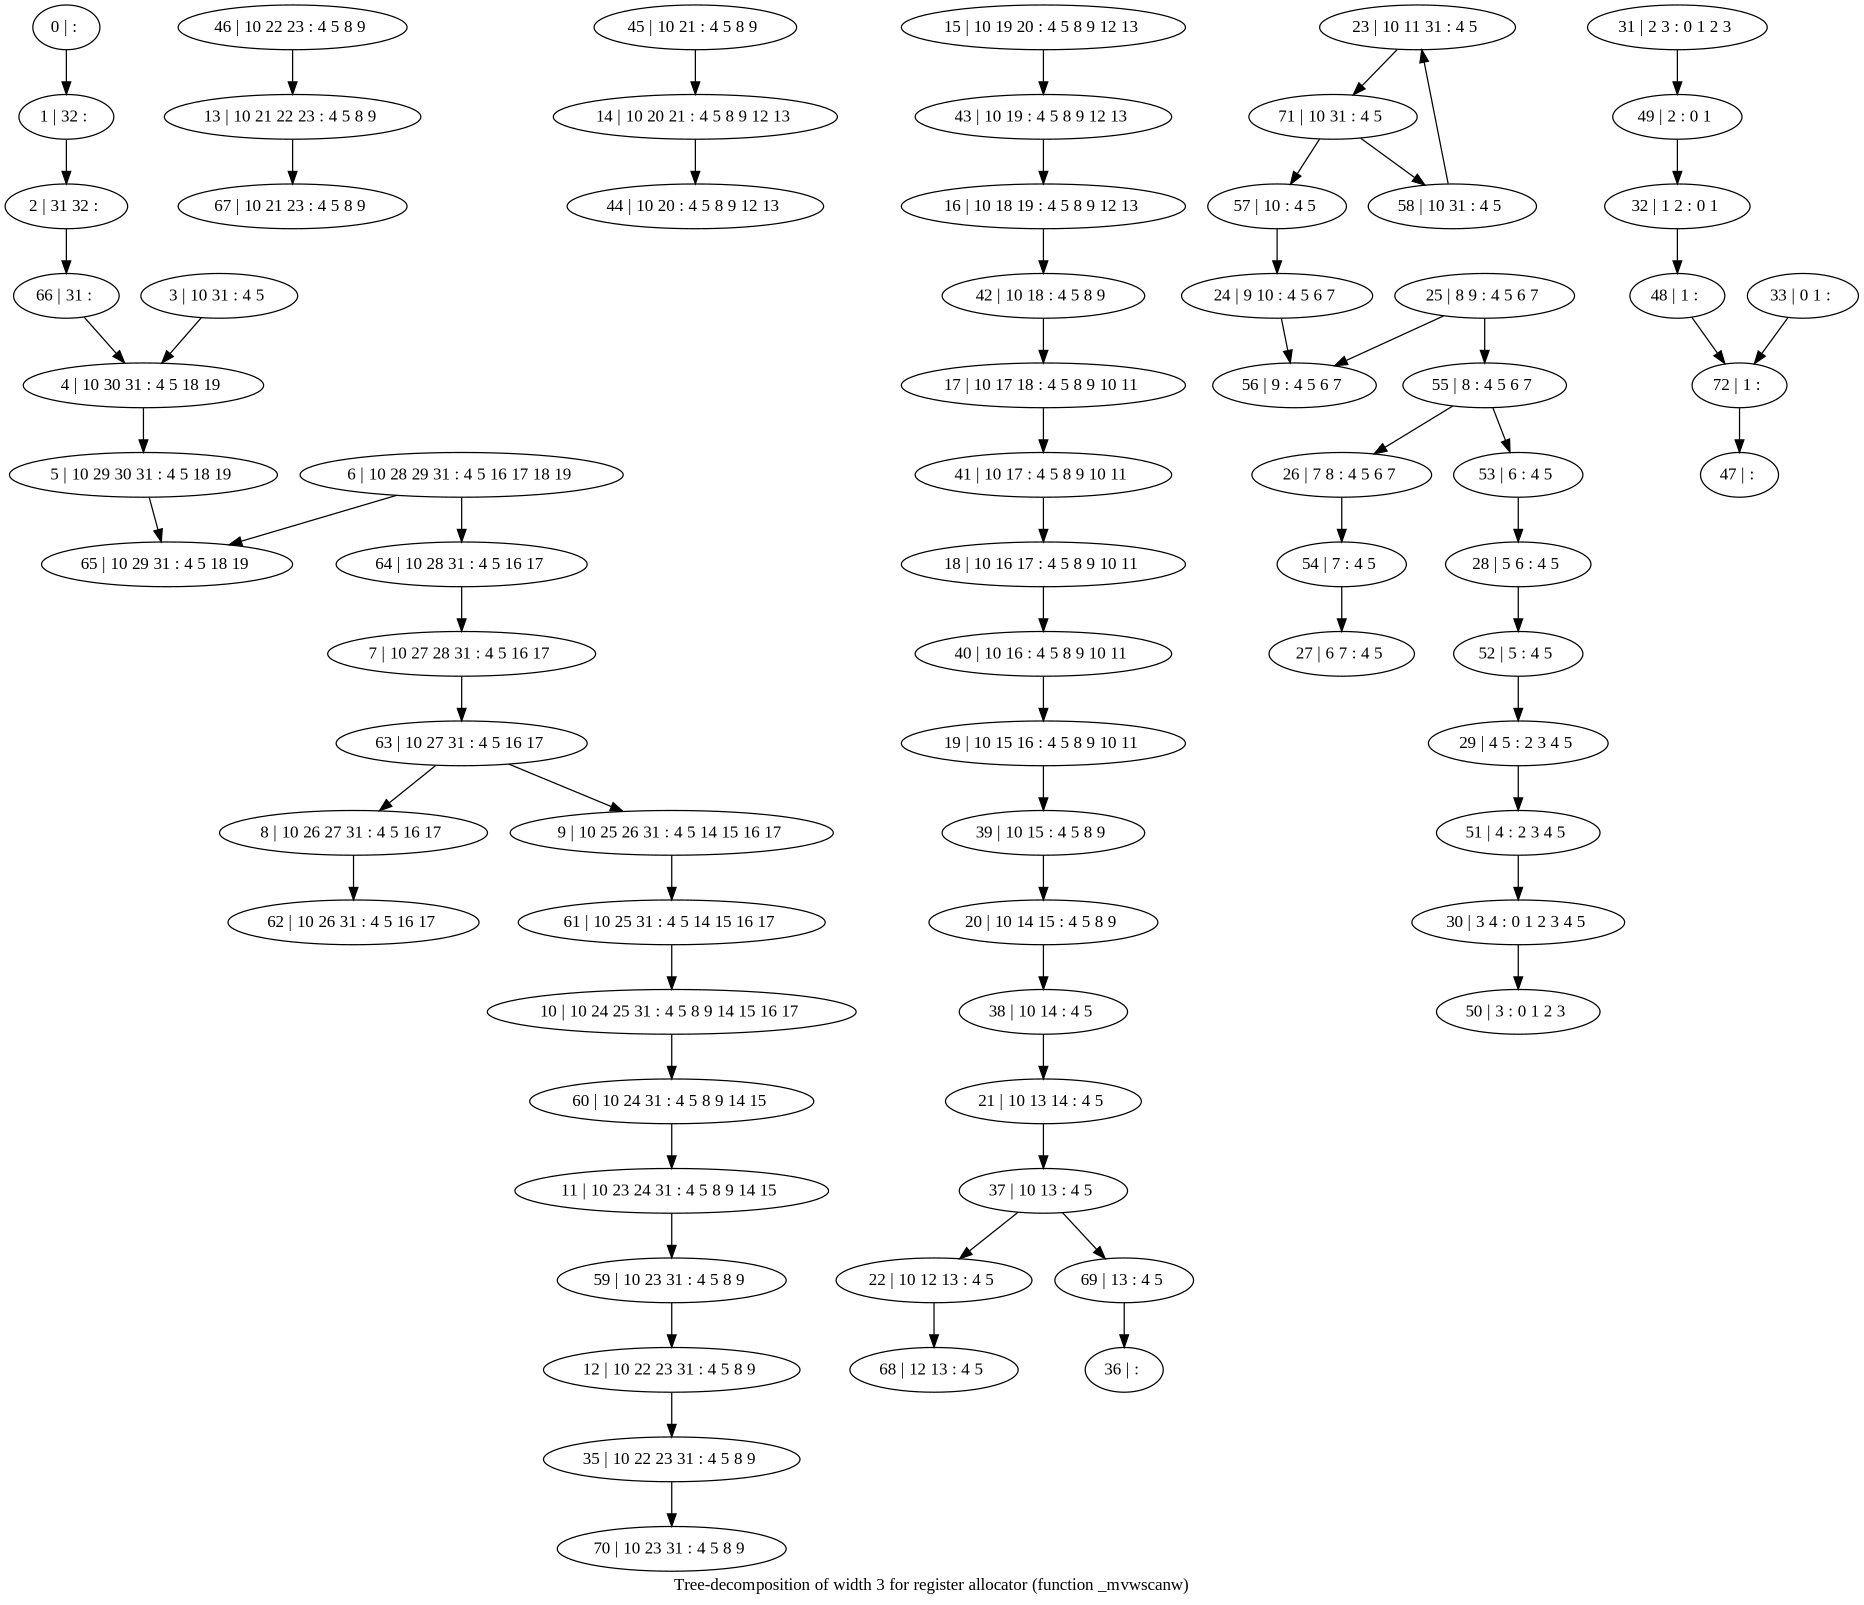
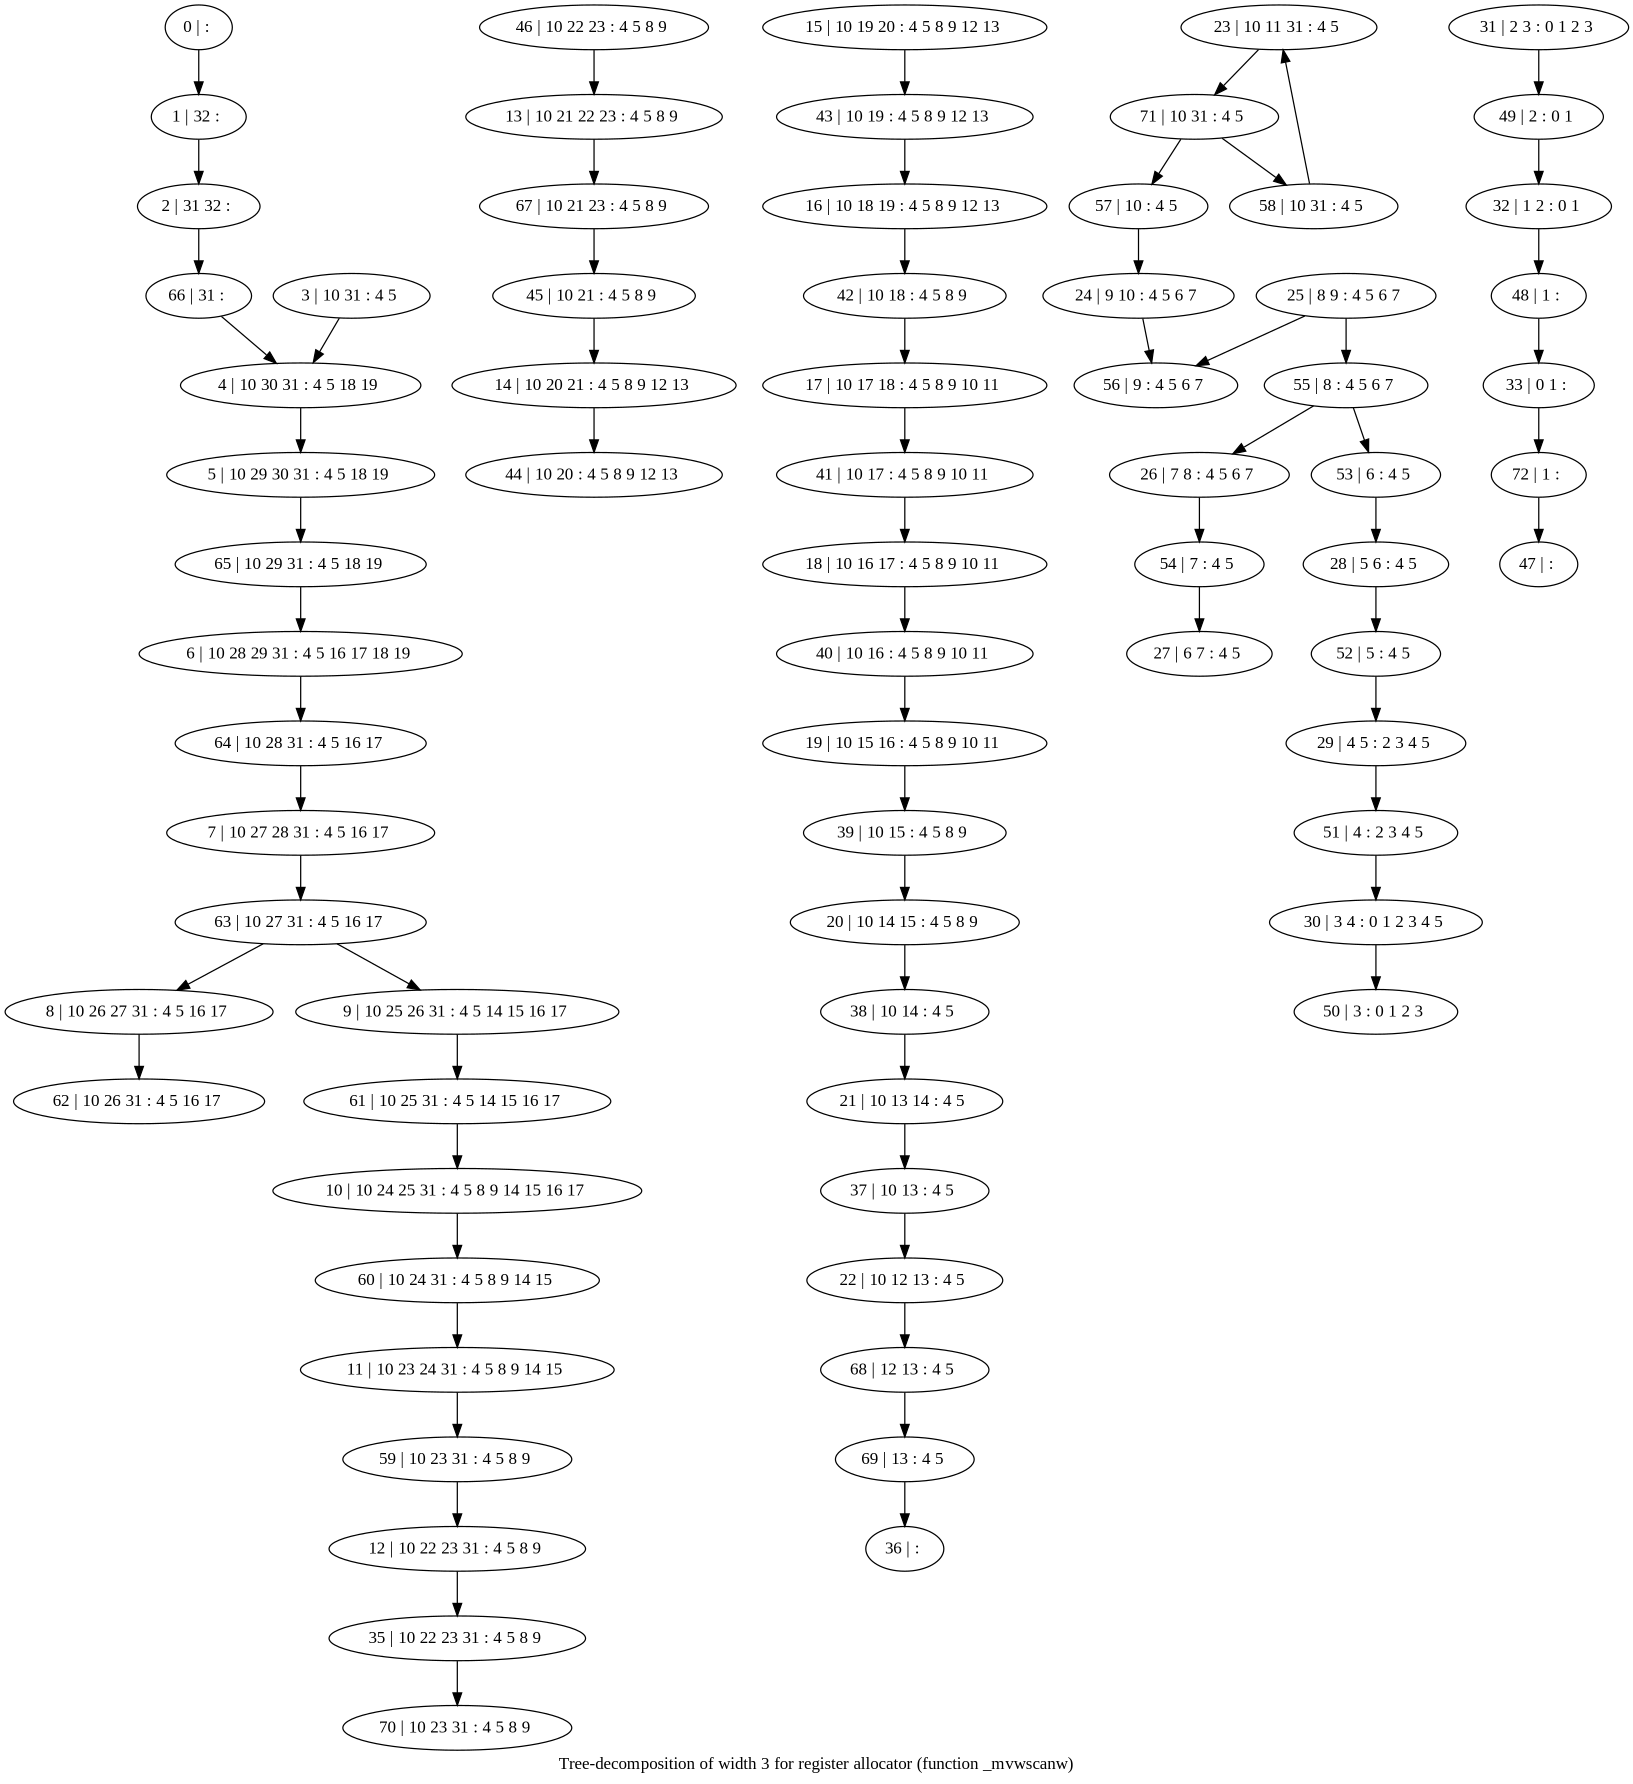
none -> (594, 245)
(1705, 335) -> (1539, 335)
(319, 518) -> (301, 603)
(1080, 1231) -> (905, 1409)
